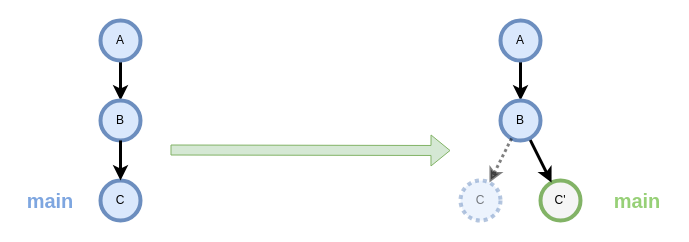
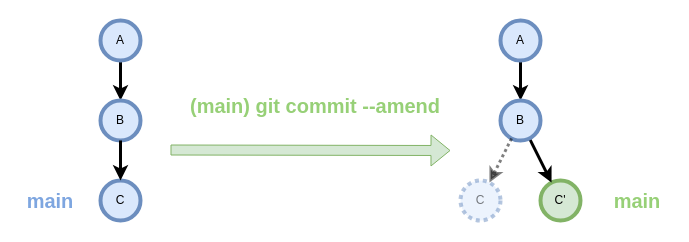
none -> (316, 105)
(561, 201) -> (561, 201)
